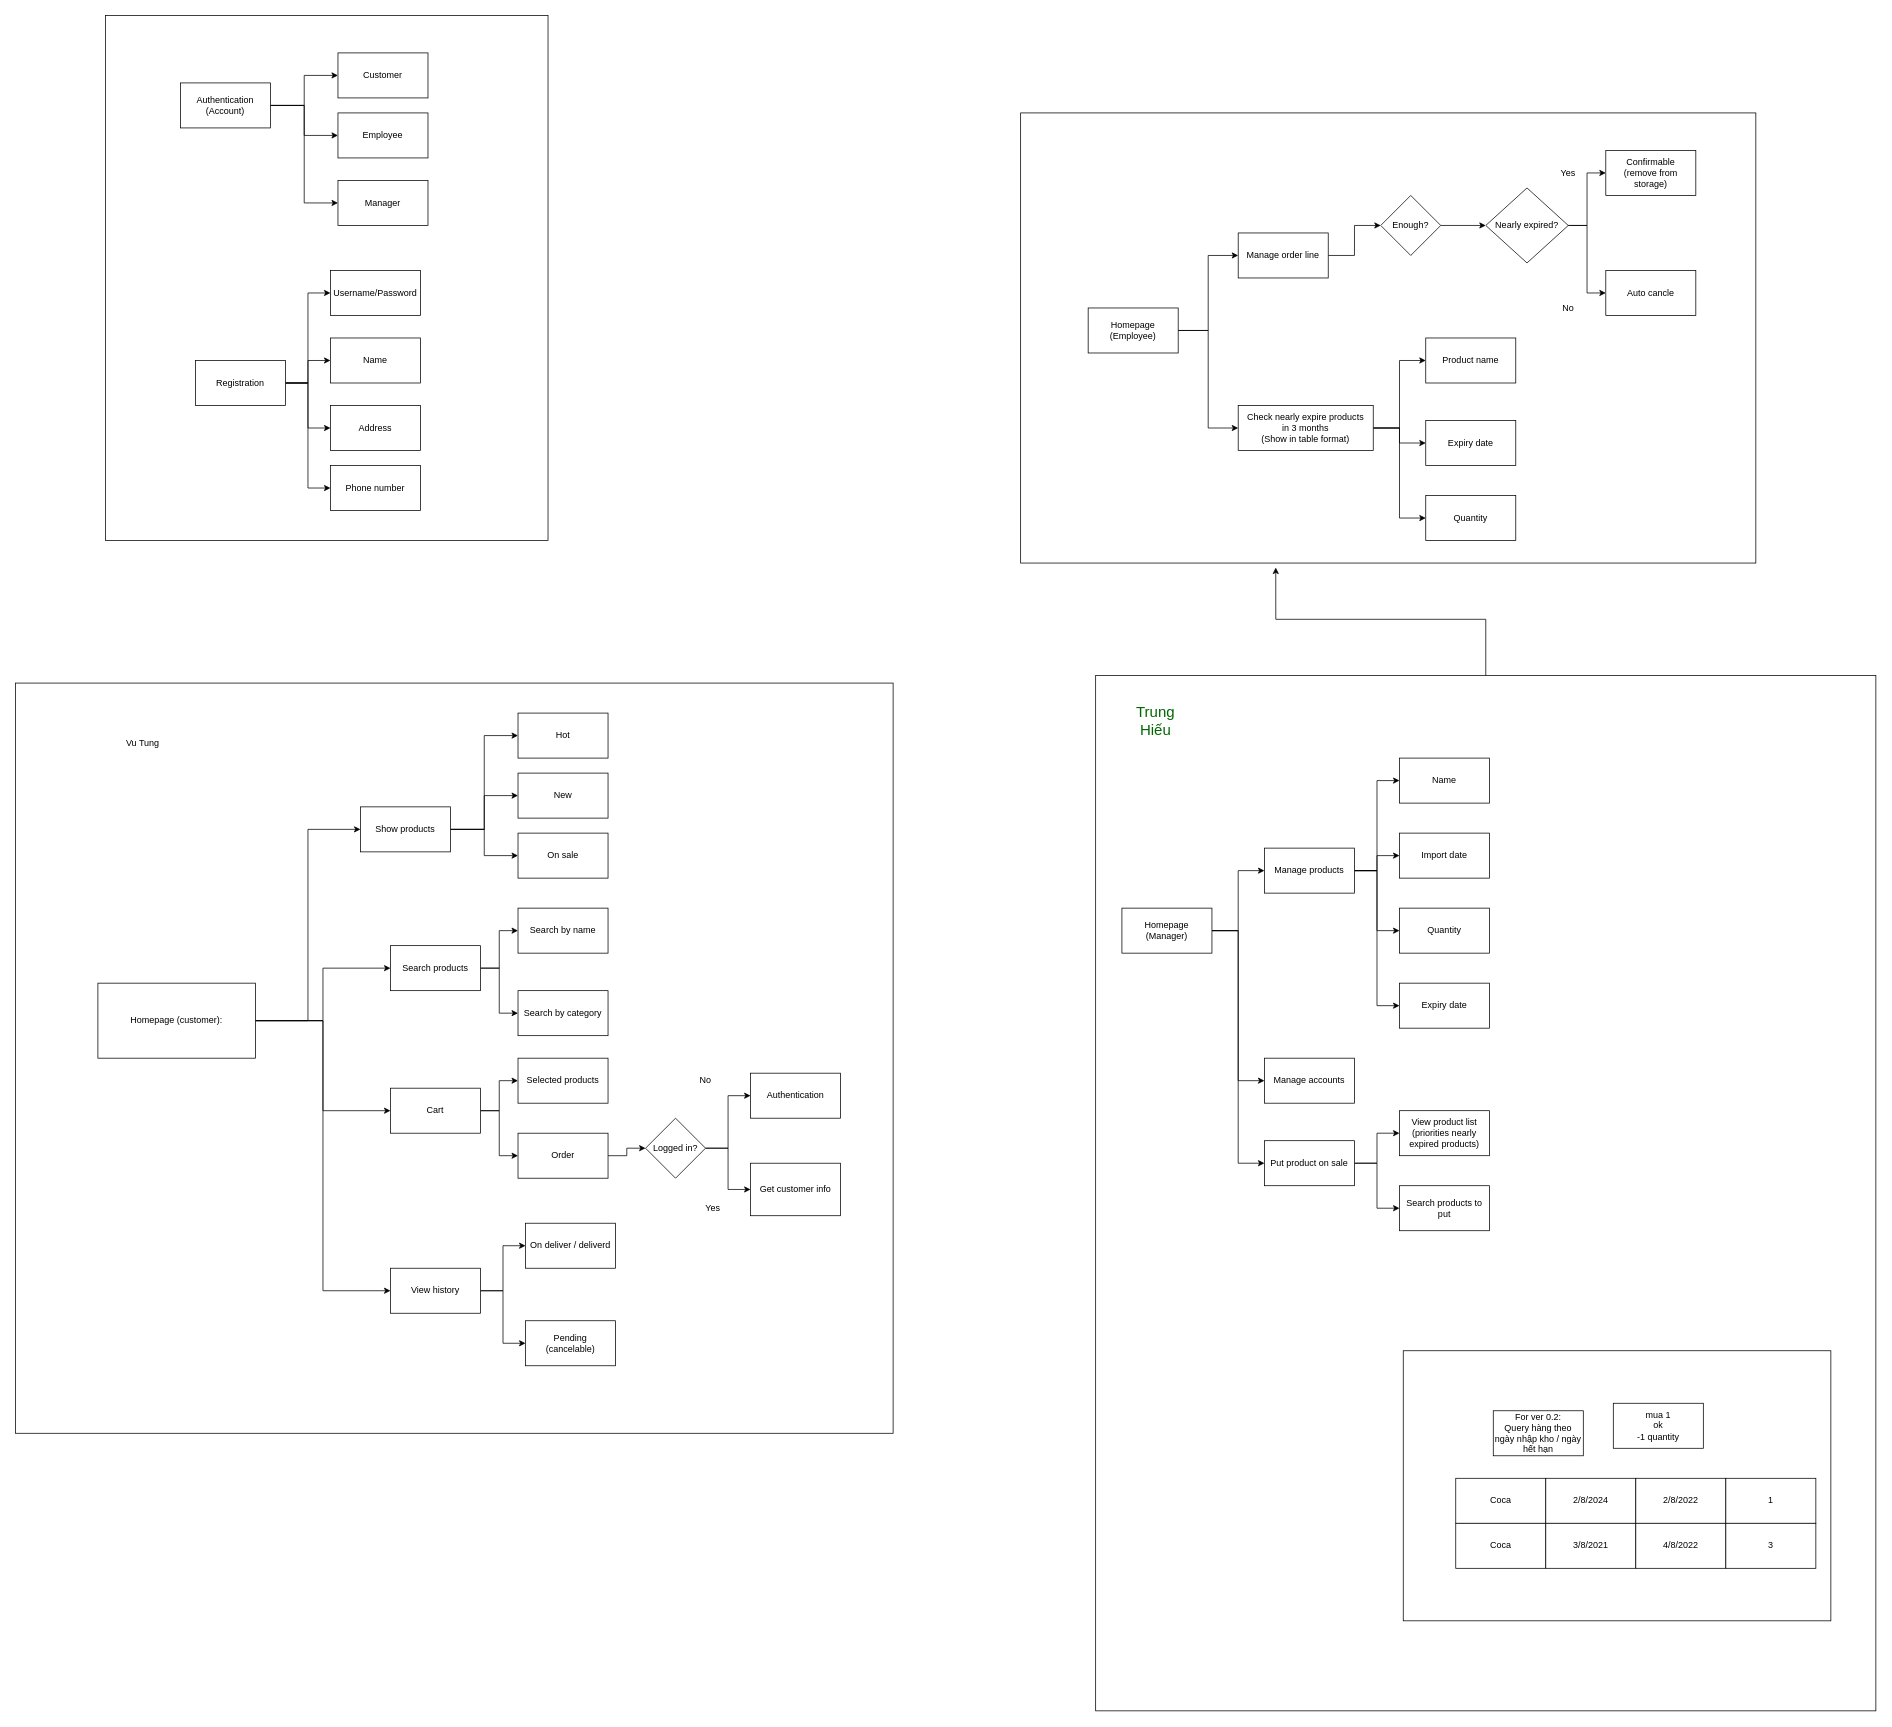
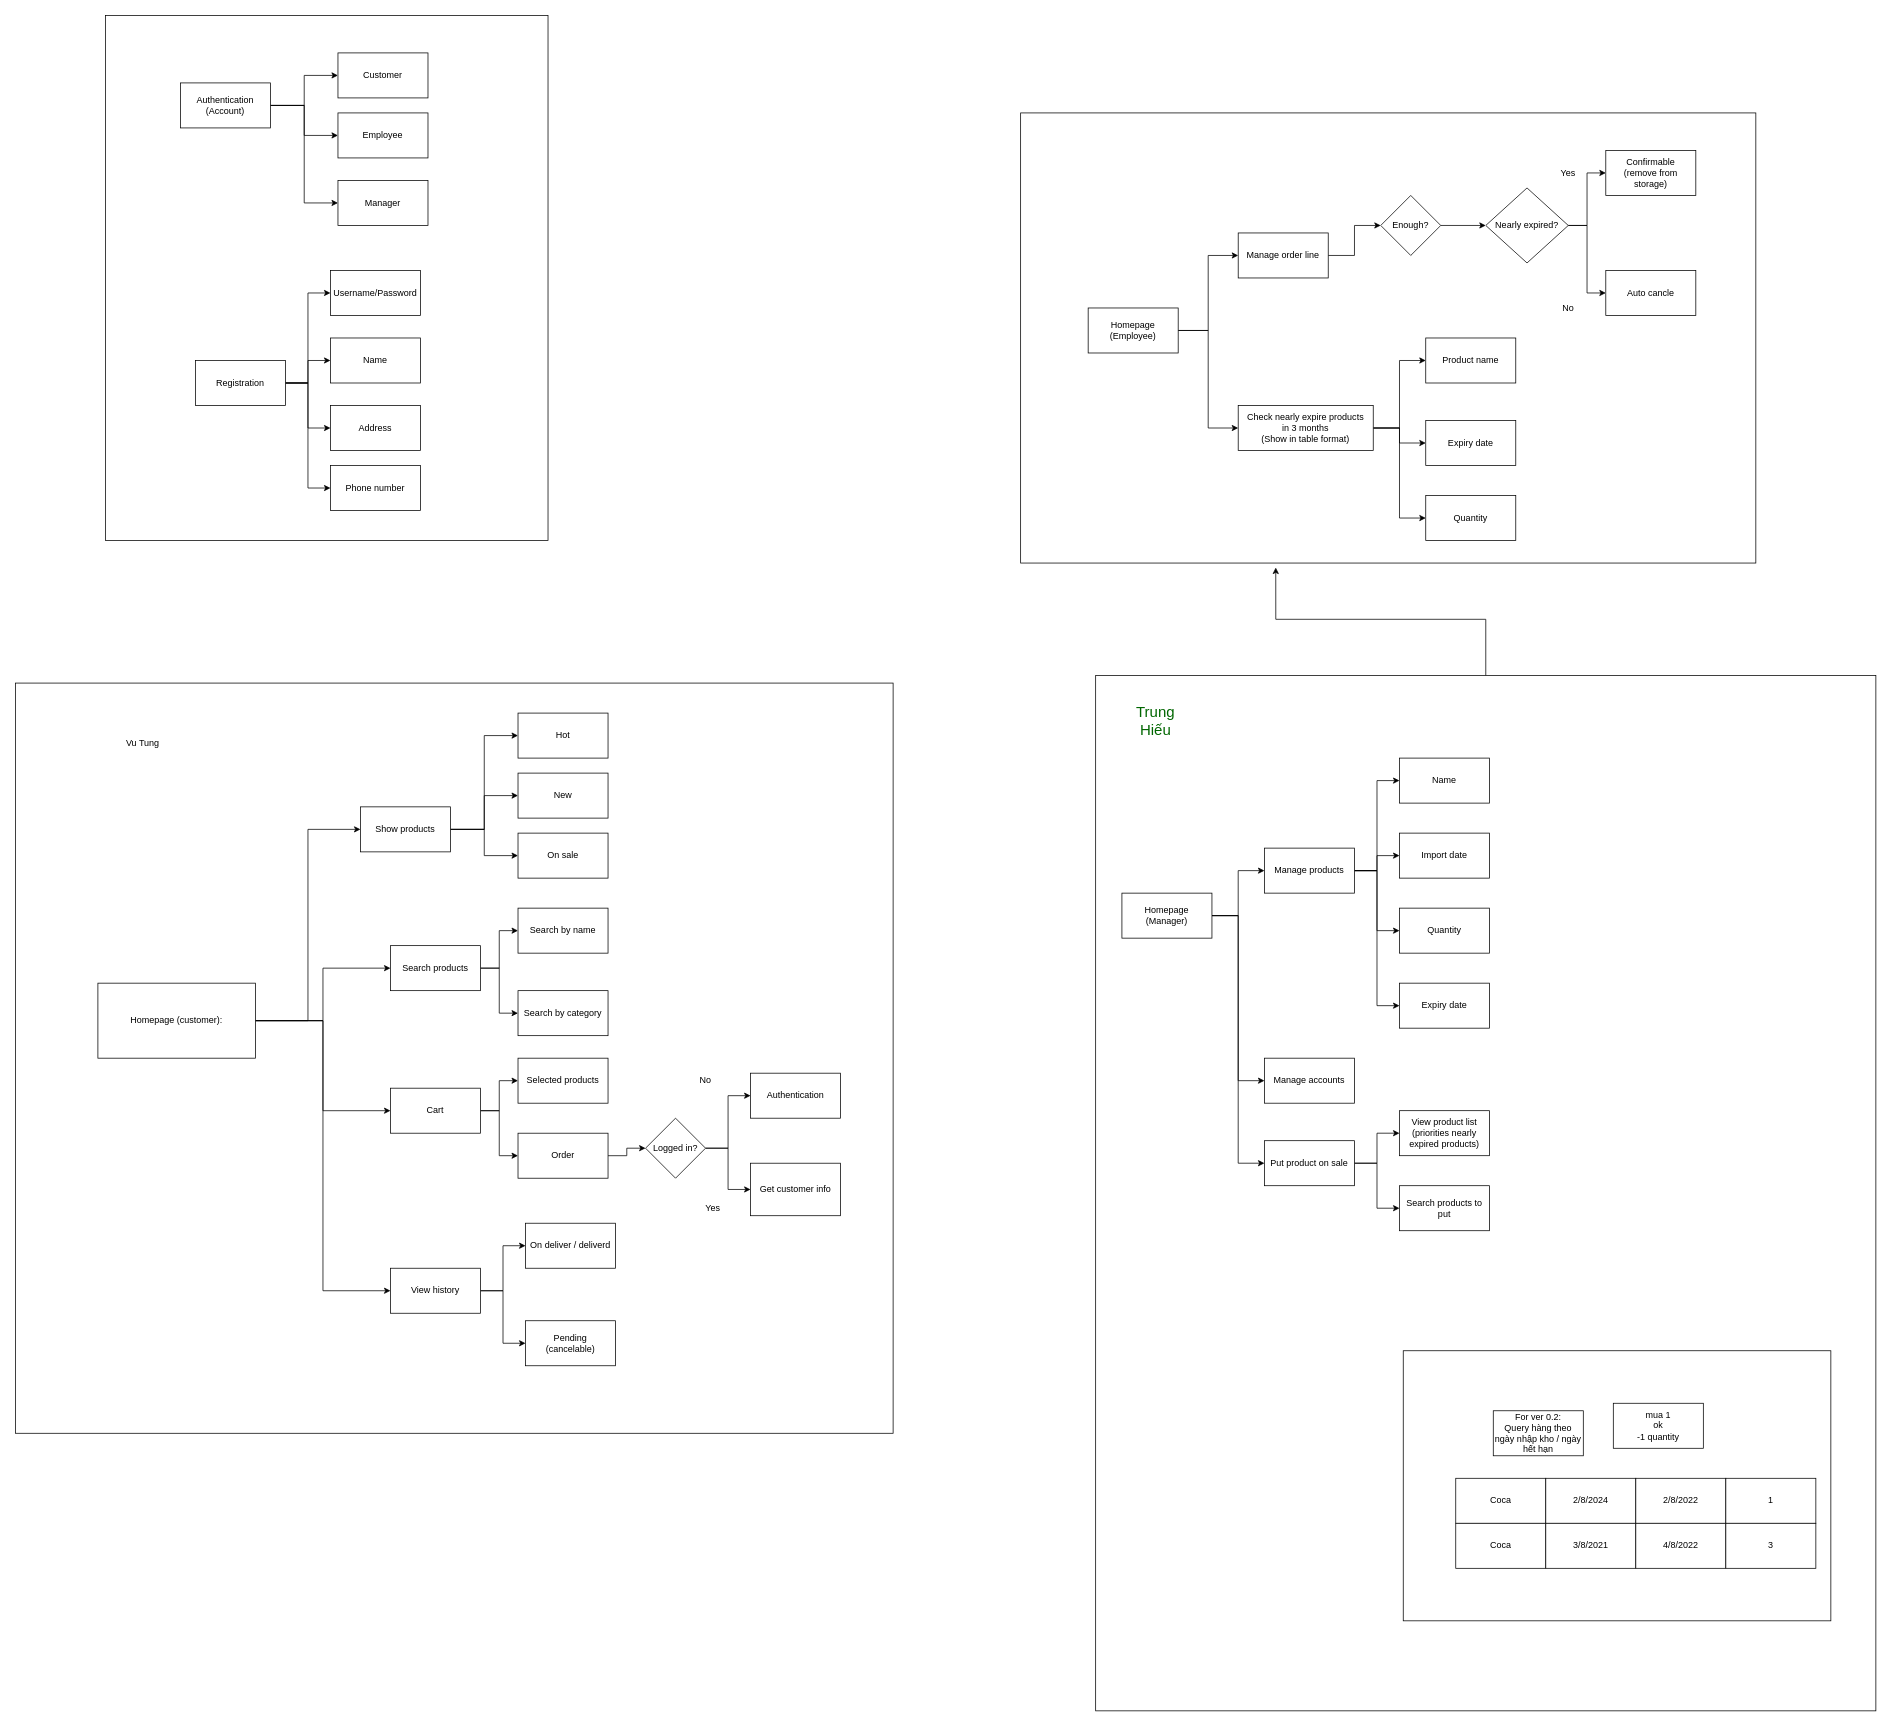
(1167, 930) -> (1167, 915)
